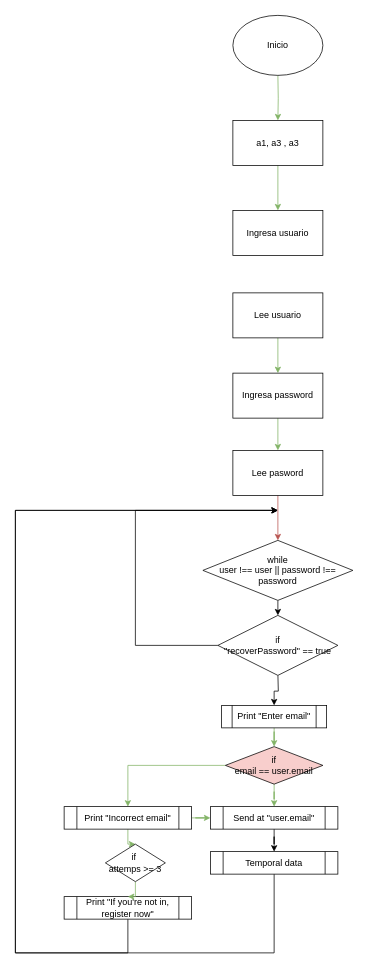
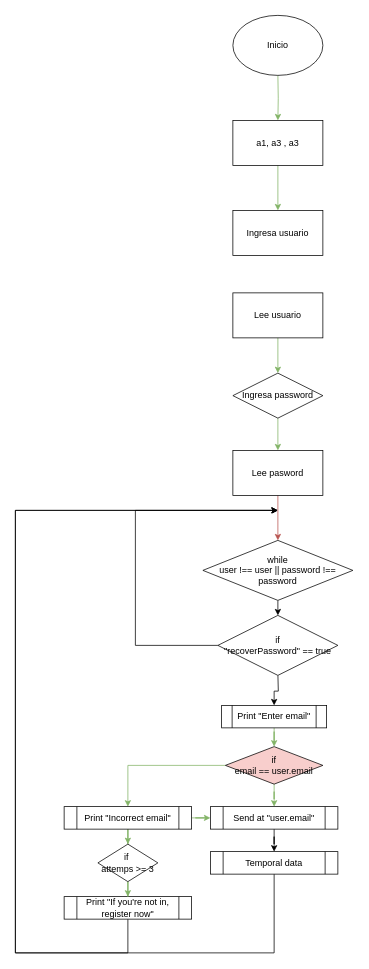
(278, 396) -> (278, 396)
(135, 863) -> (128, 863)
